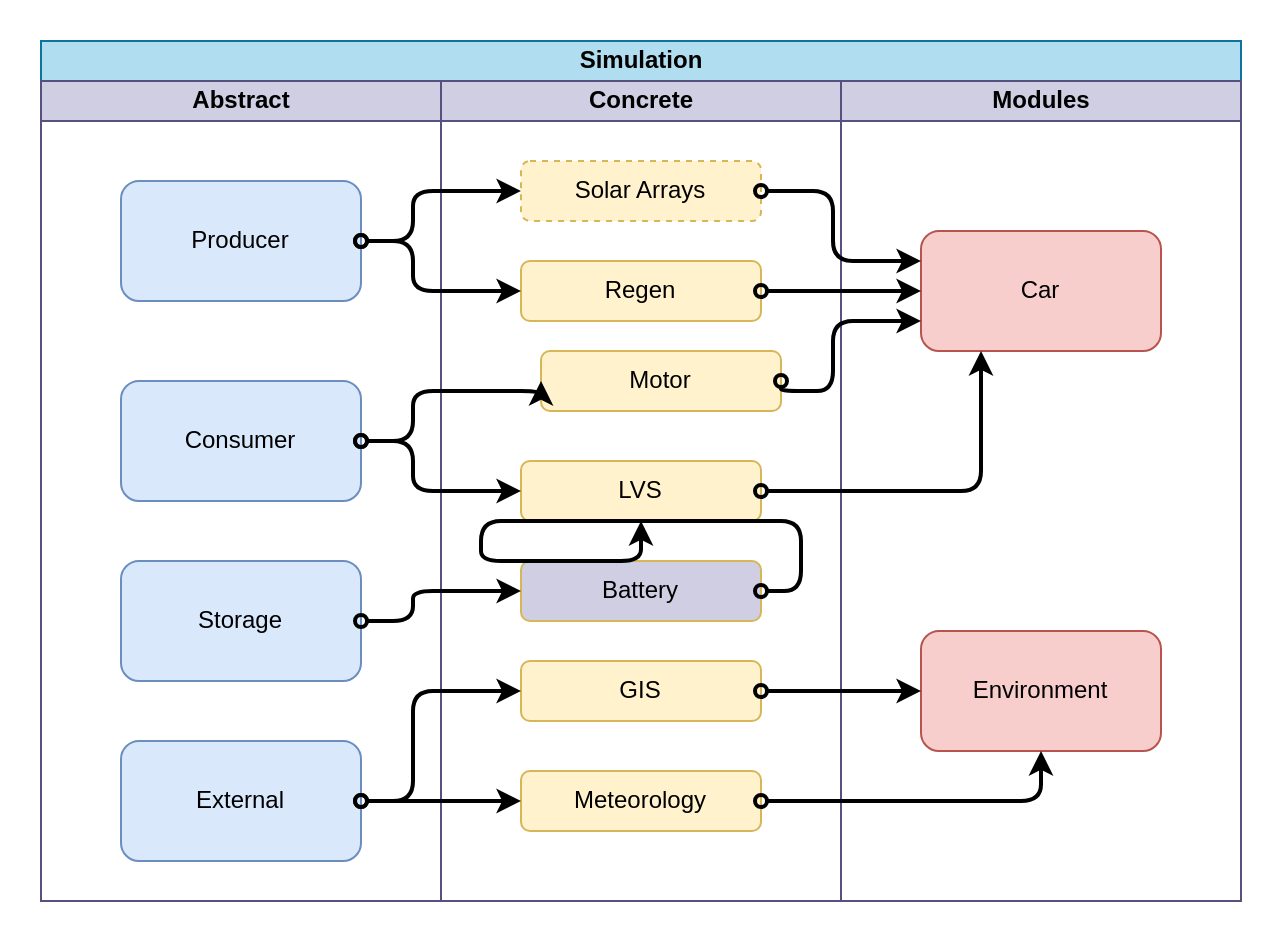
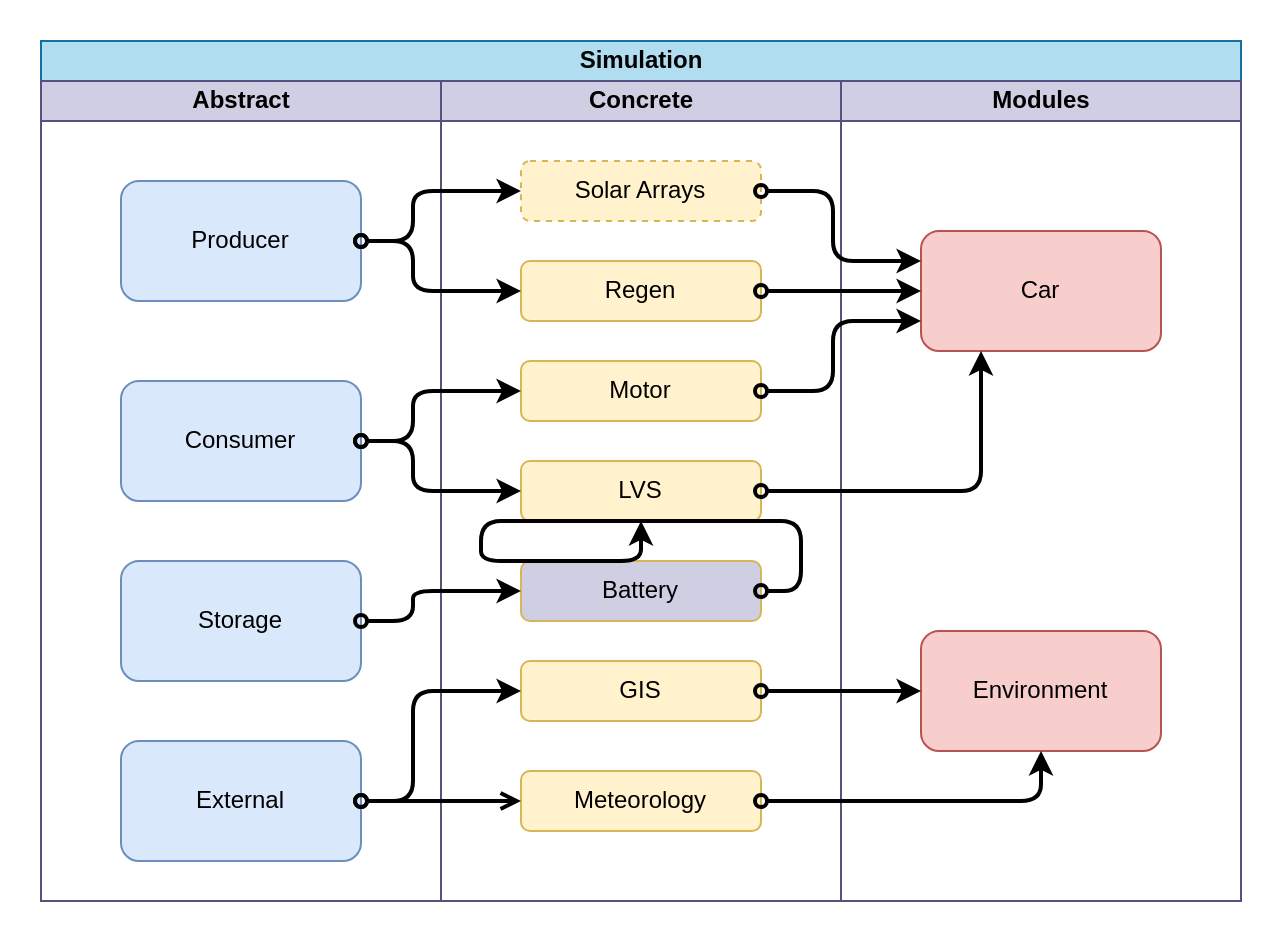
(661, 381) -> (641, 391)
(502, 801) -> (503, 801)
